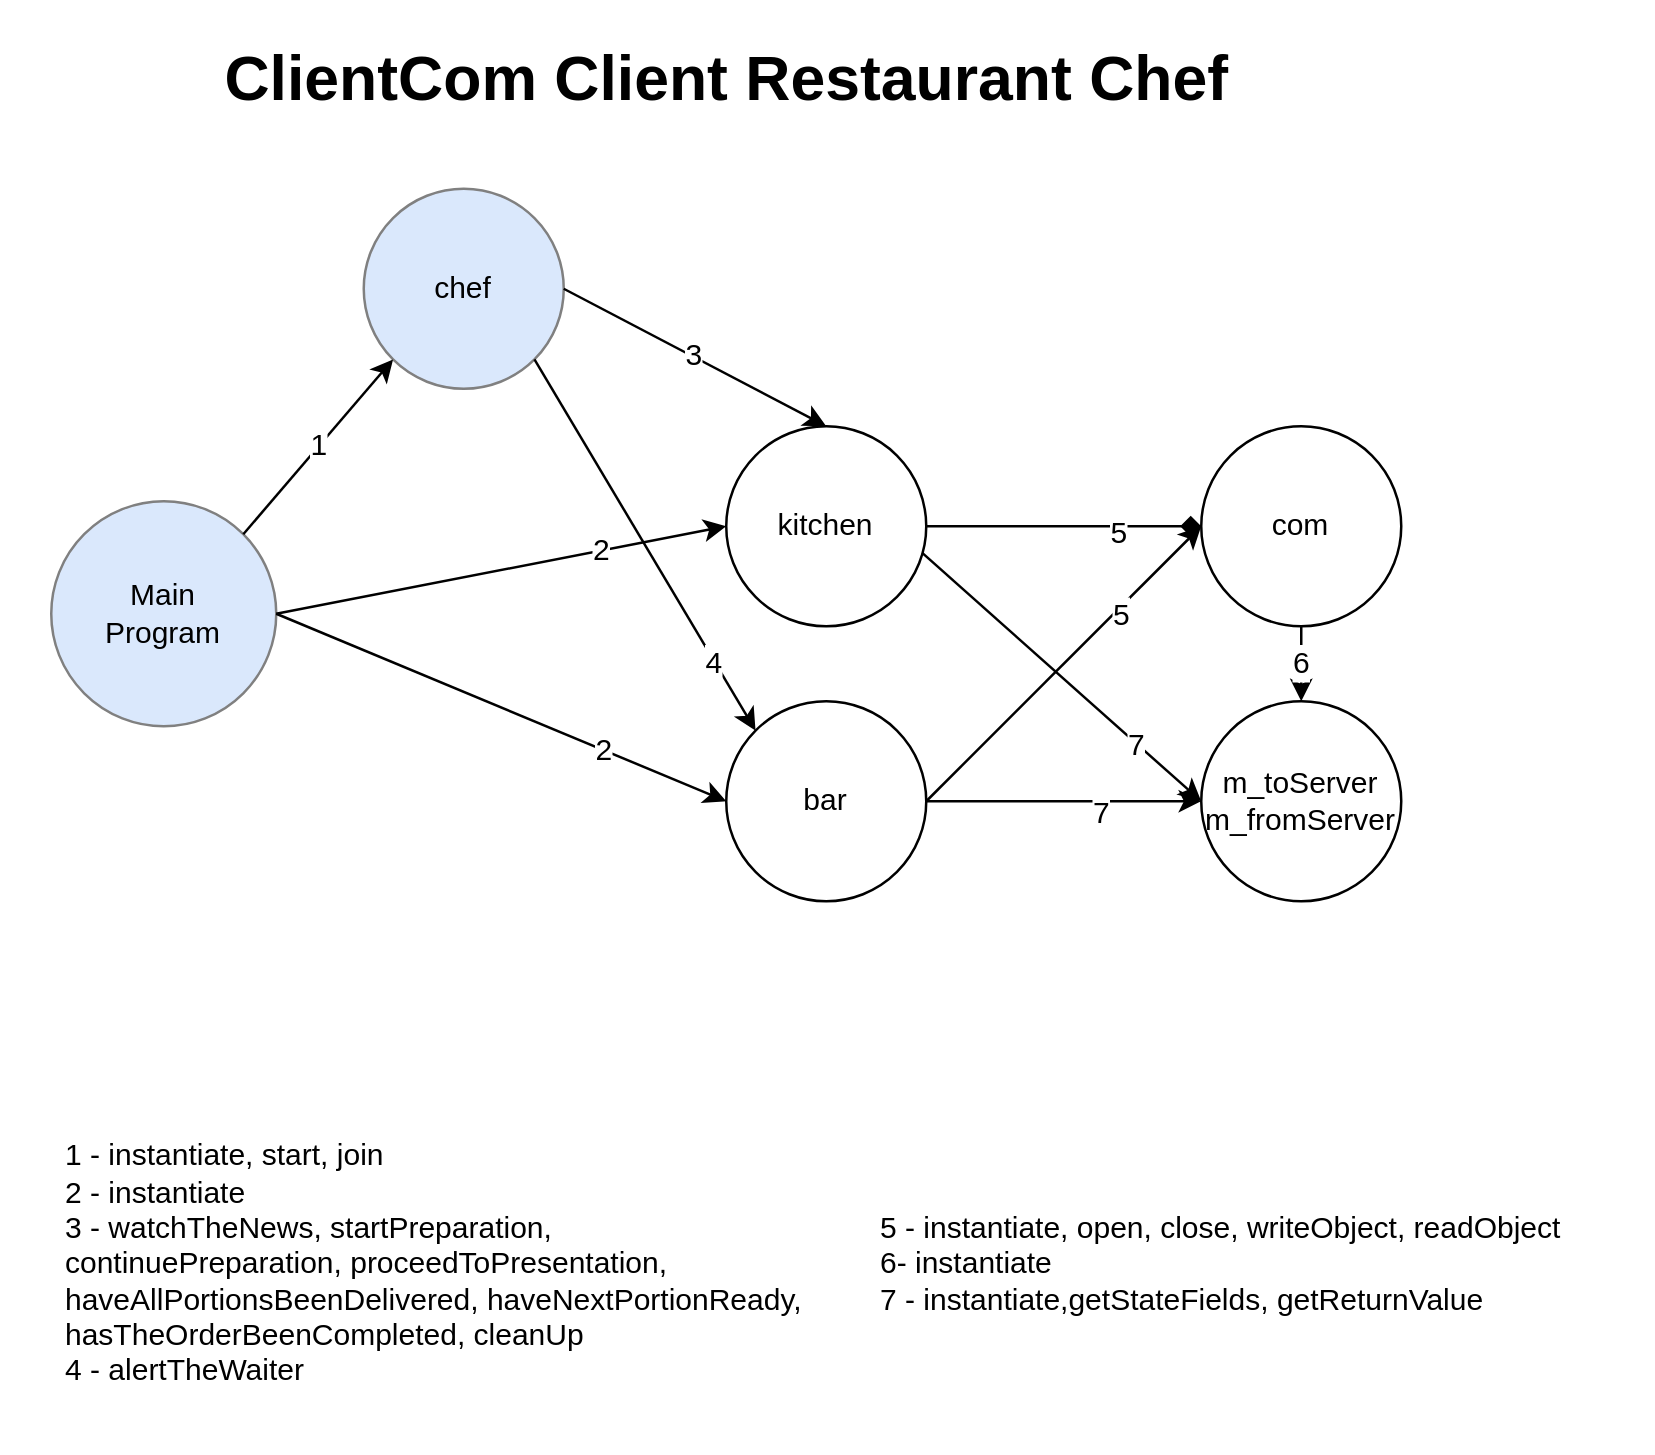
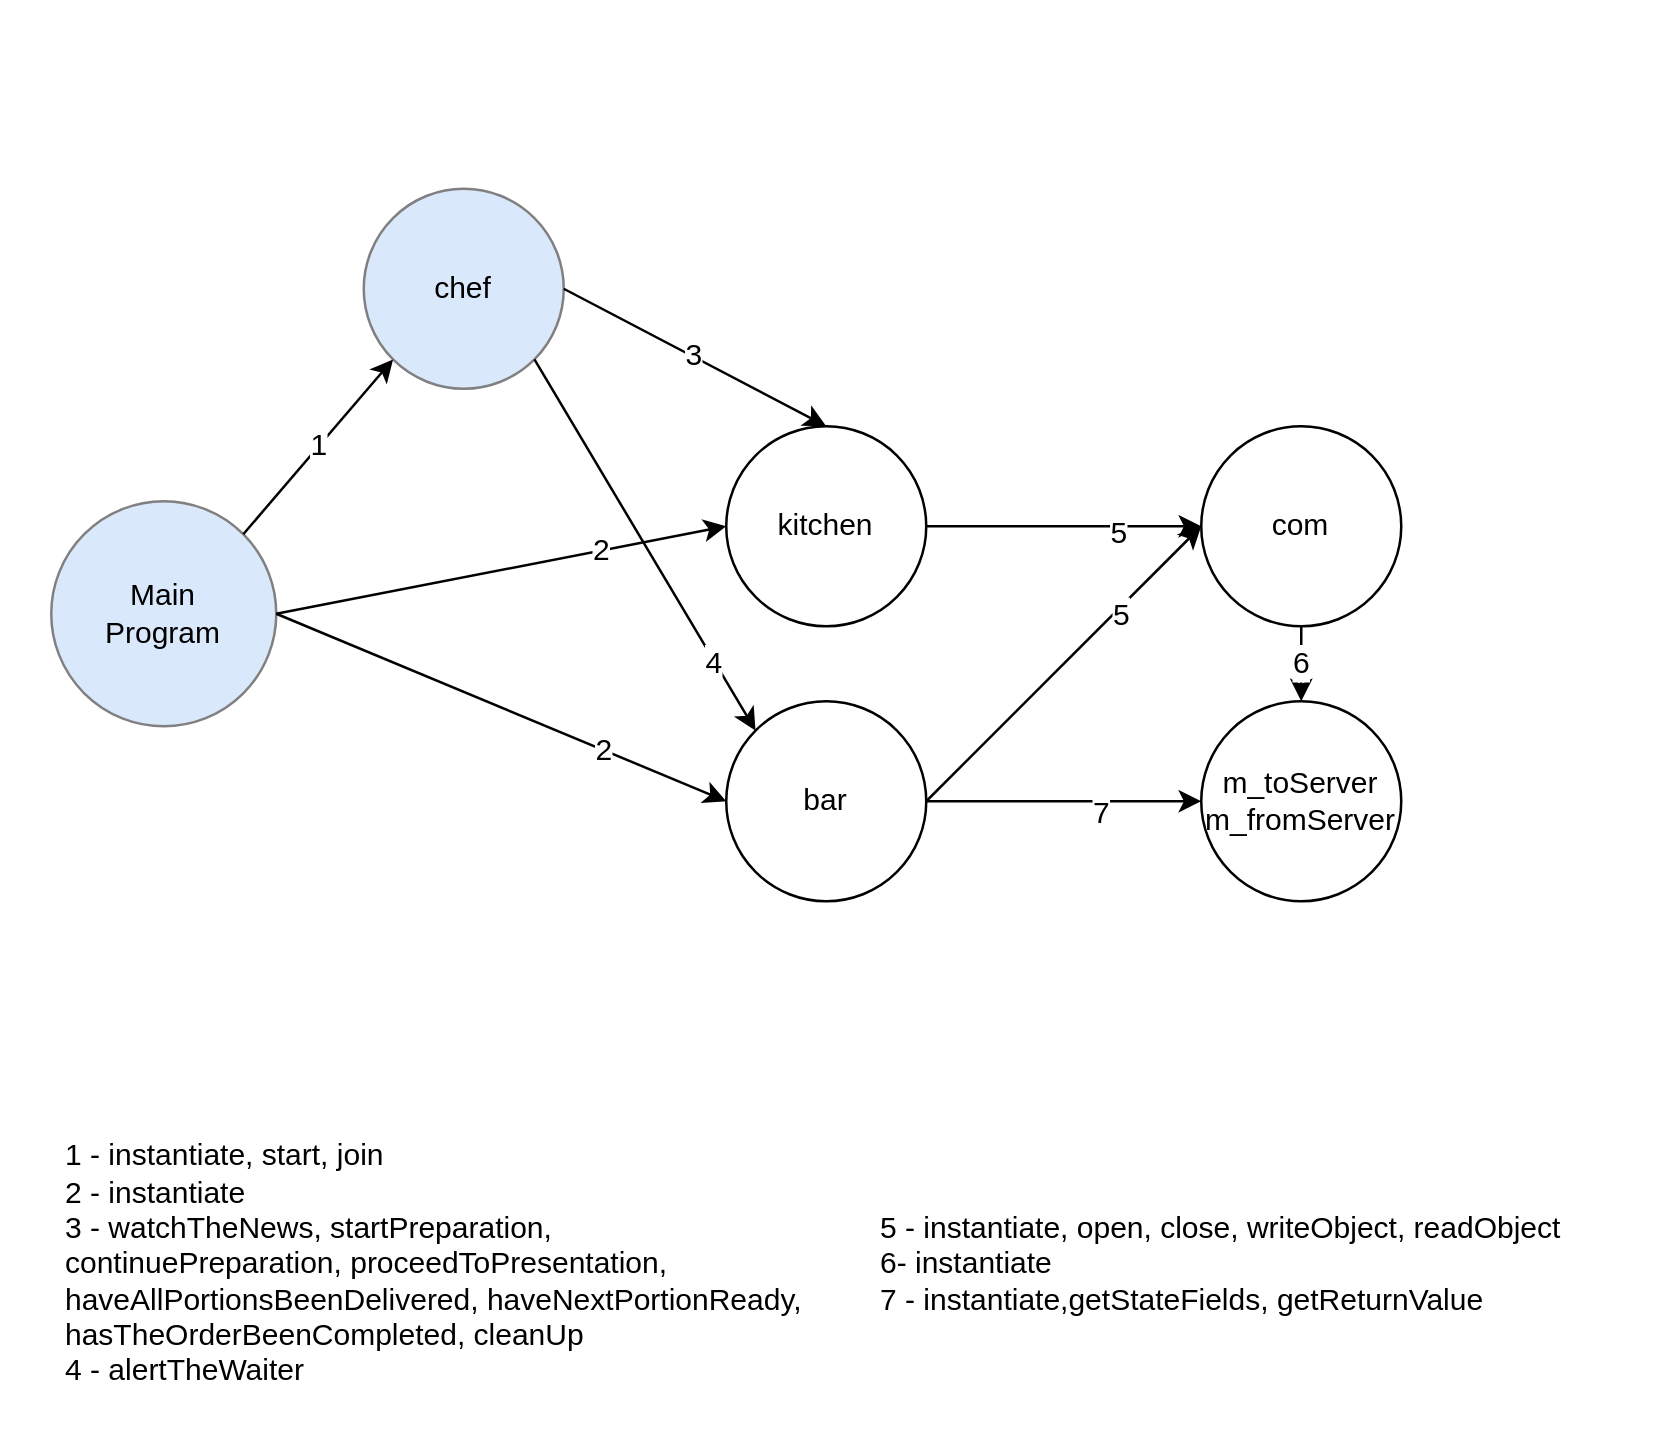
(726, 76) -> none
(1181, 526) -> (1182, 526)
(987, 611) -> none
